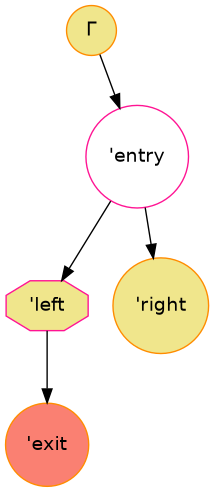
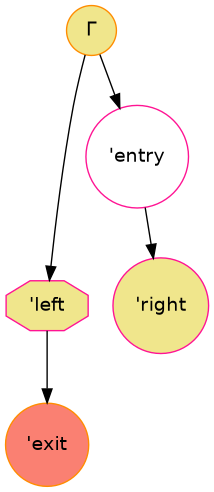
(90, 235) -> (64, 160)
(161, 306) -> (161, 306)
